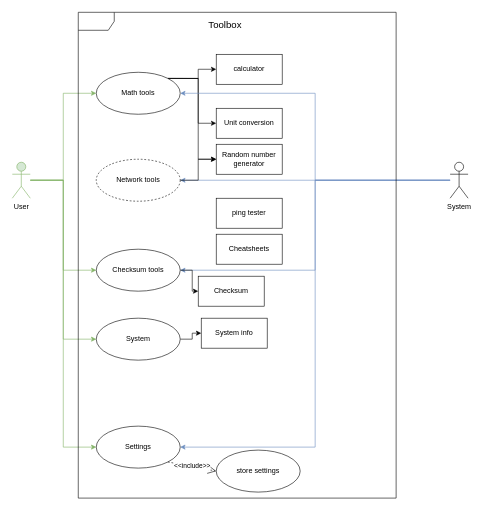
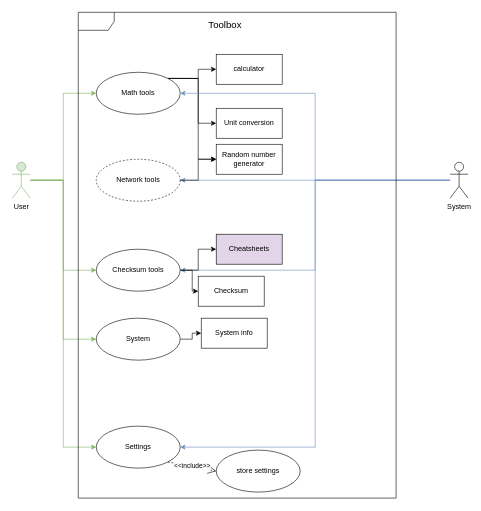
(249, 213) -> none
none -> (198, 249)
(249, 249) -> (249, 249)
